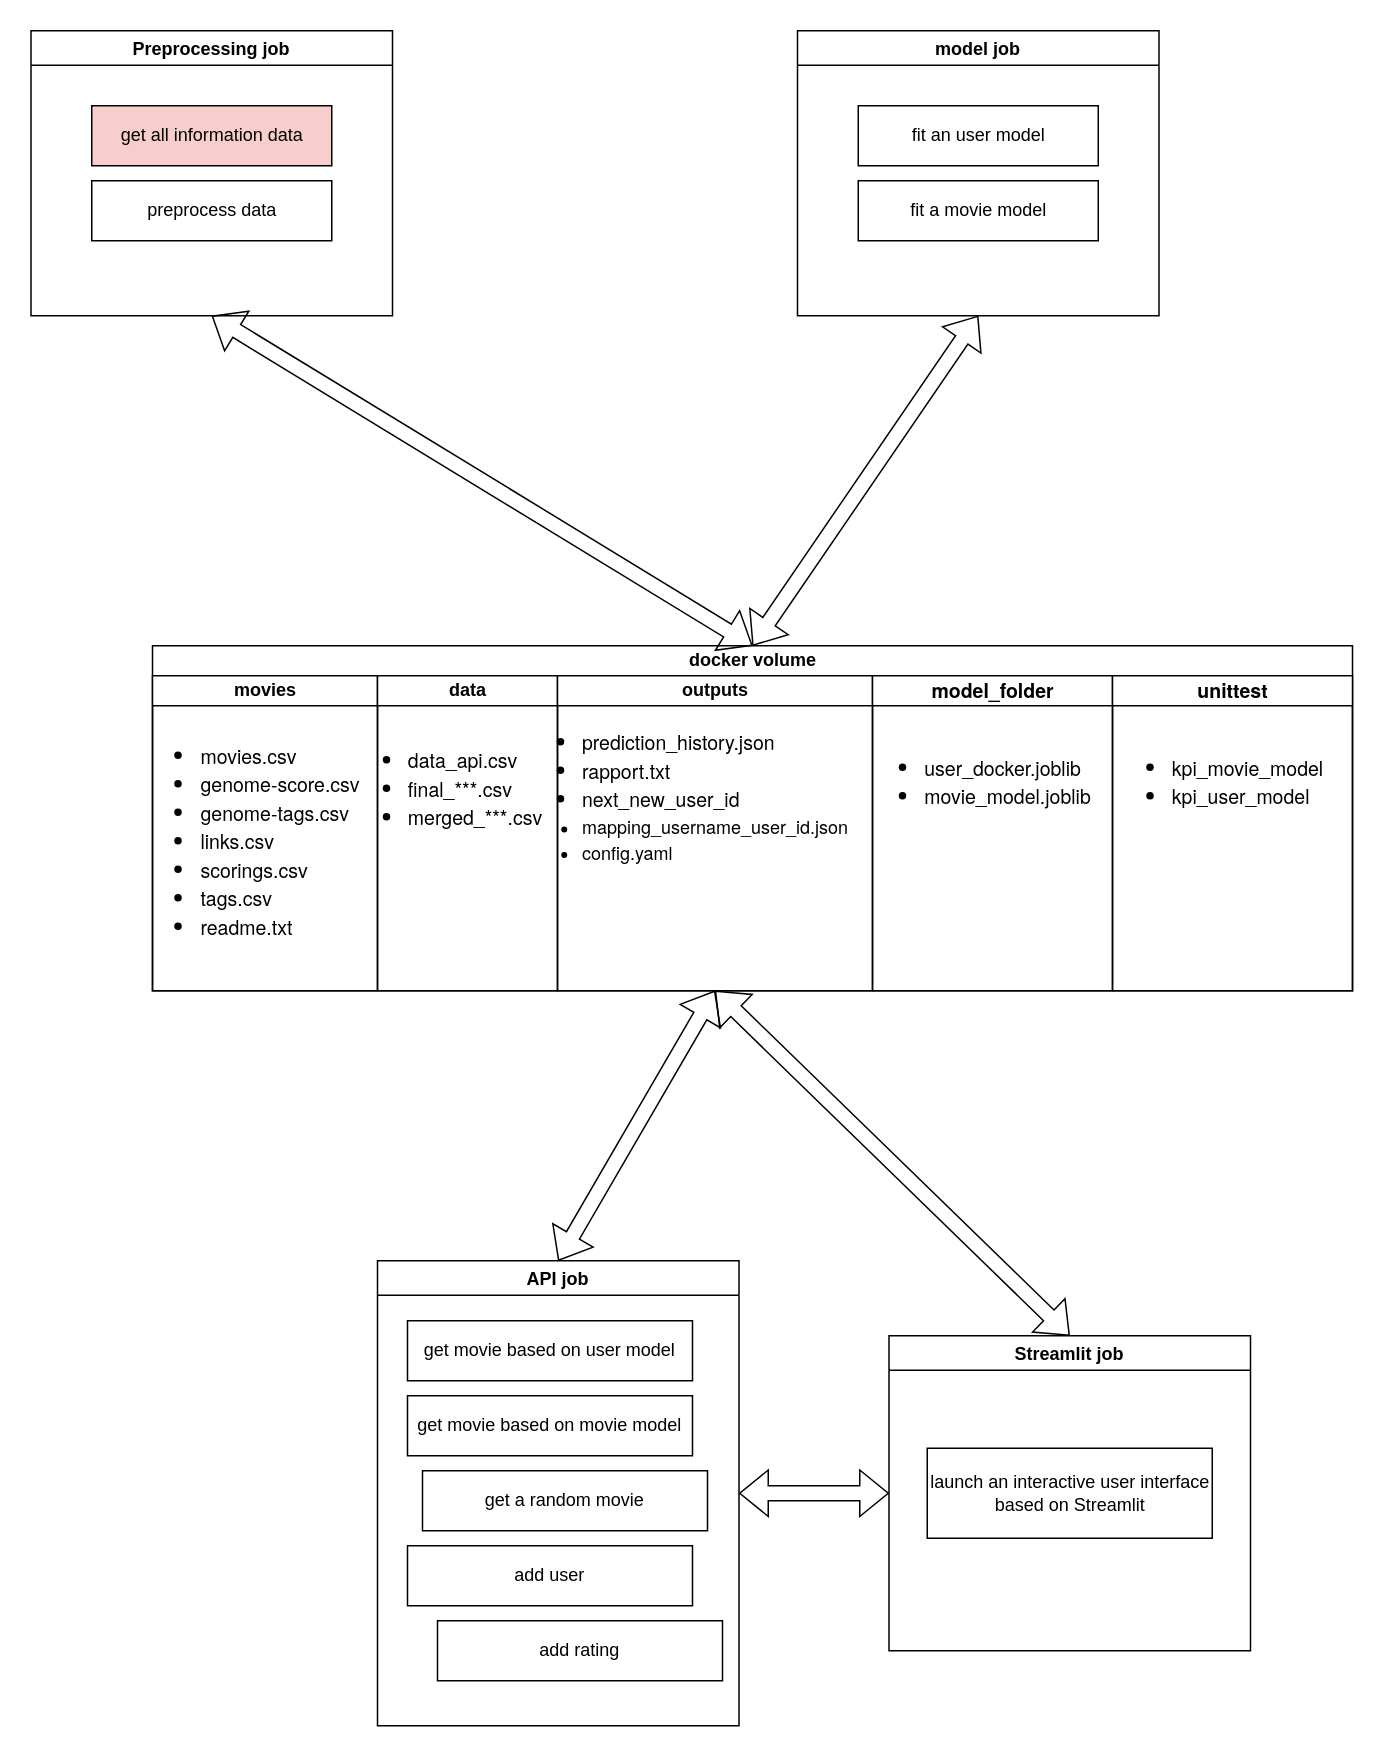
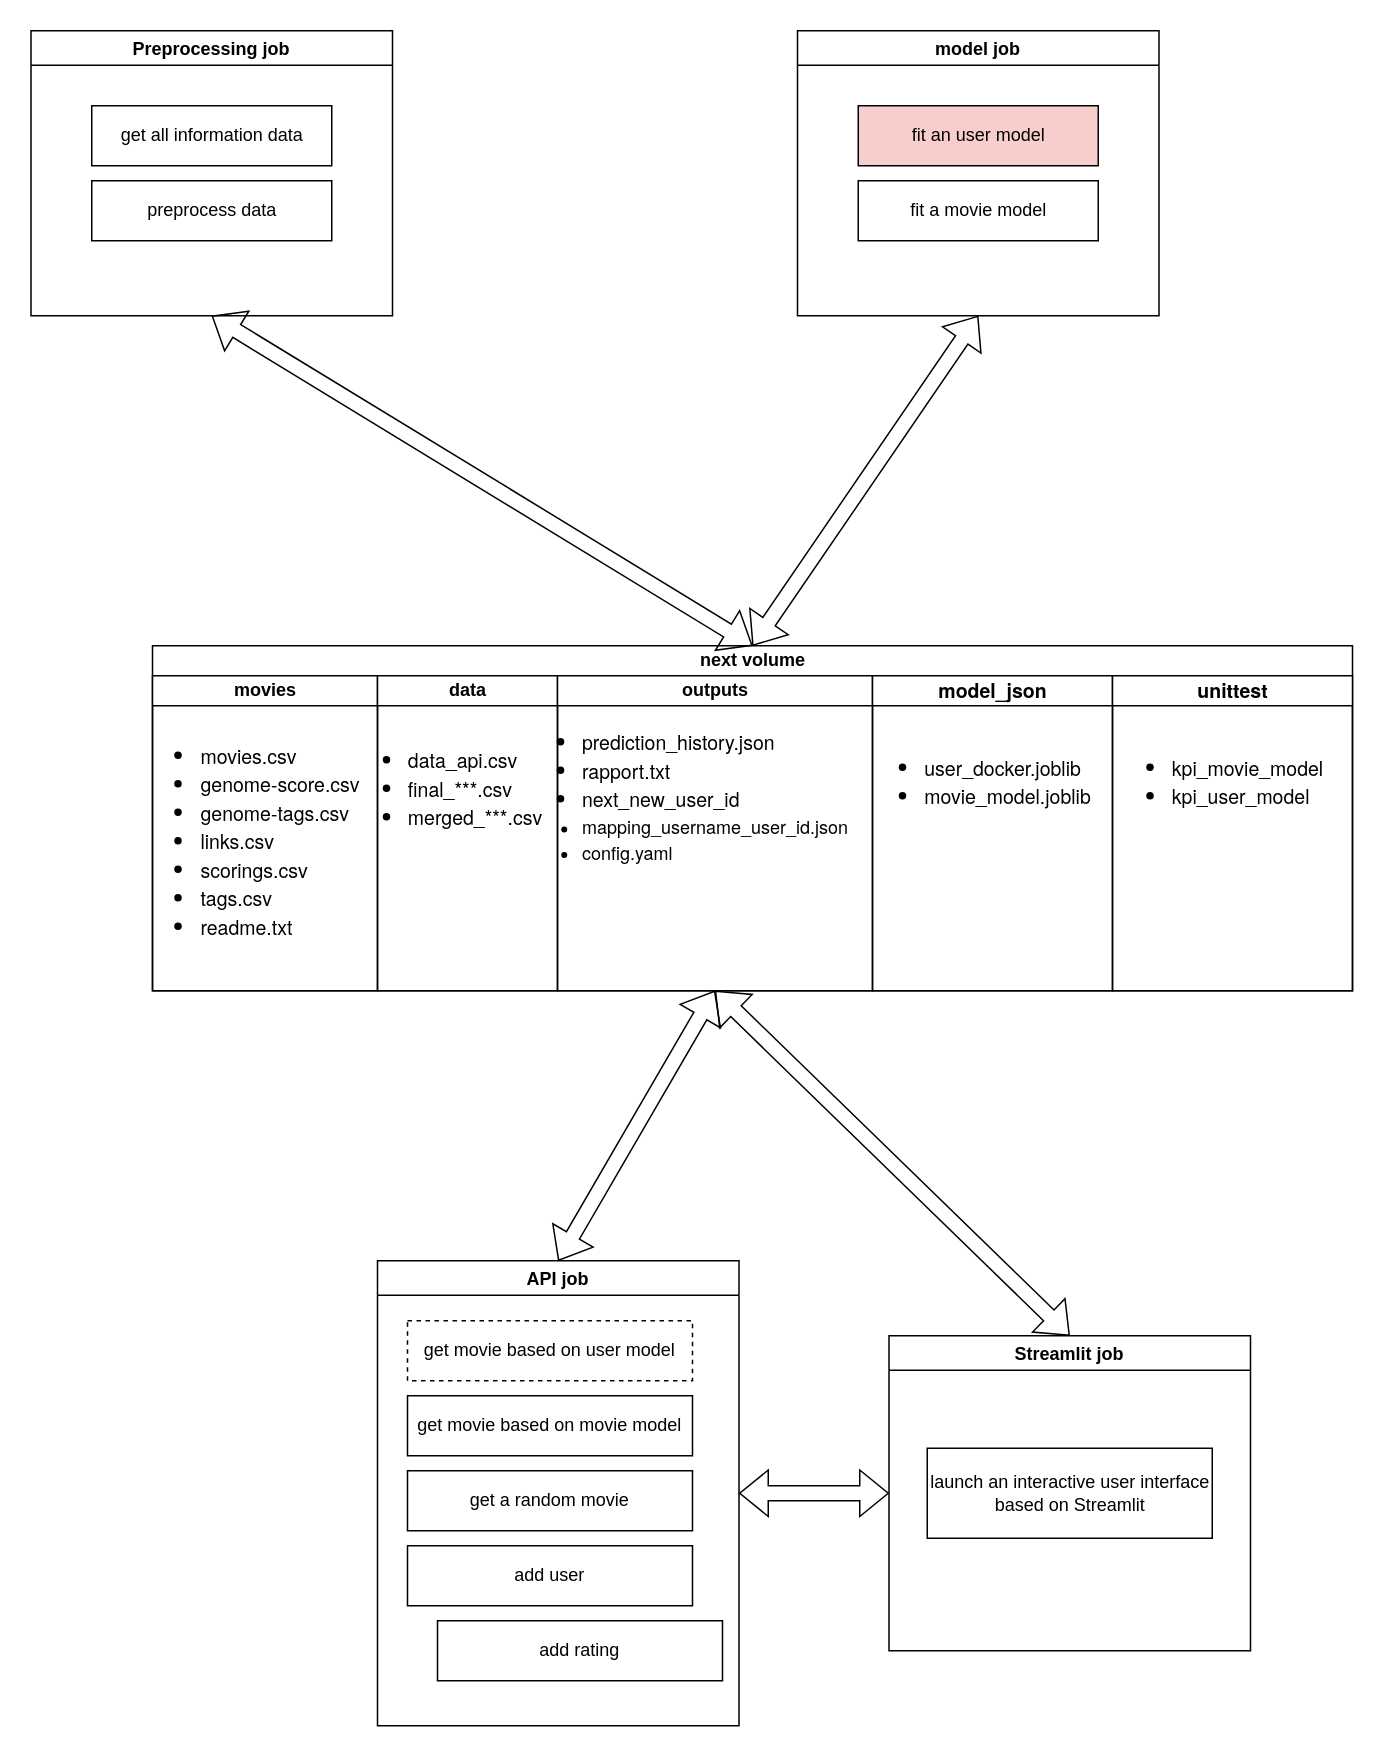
(212, 136) -> (212, 136)
(978, 136) -> (978, 136)
(753, 661) -> (753, 661)
(993, 691) -> (993, 691)
(550, 1351) -> (550, 1351)
(565, 1501) -> (550, 1501)
